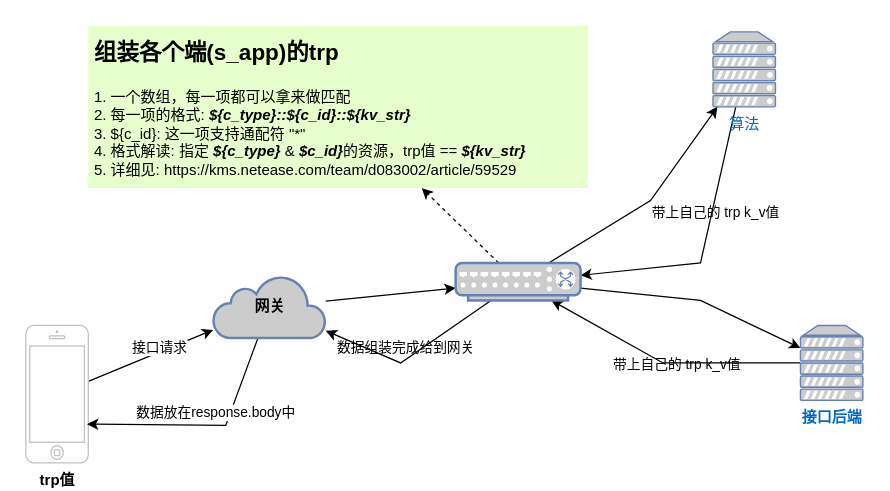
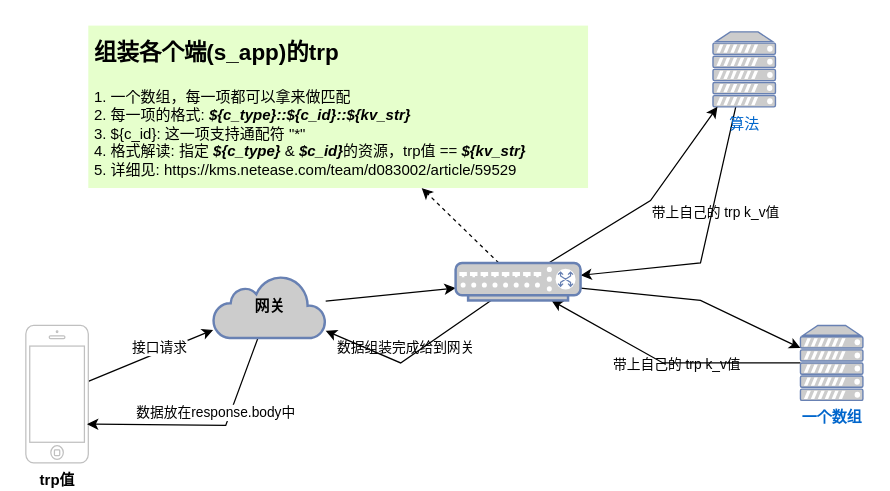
(833, 418) -> (833, 418)
